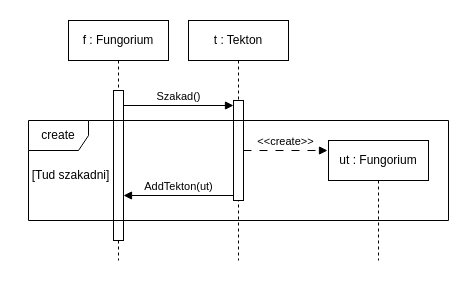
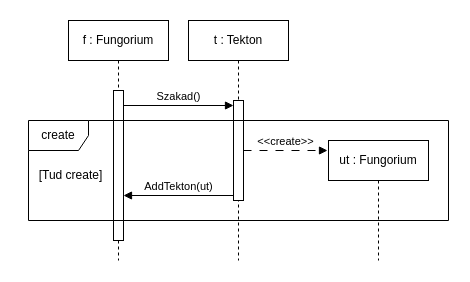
(71, 176) -> (71, 176)
